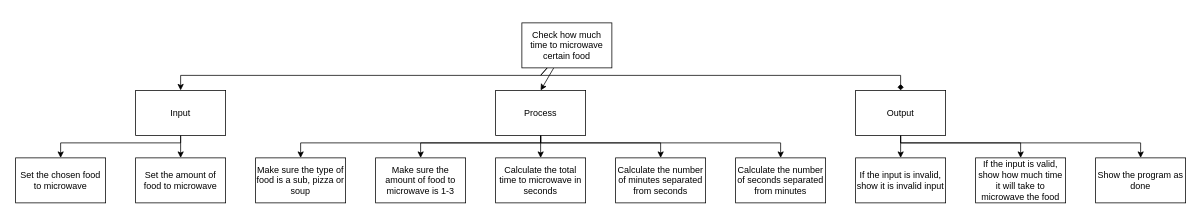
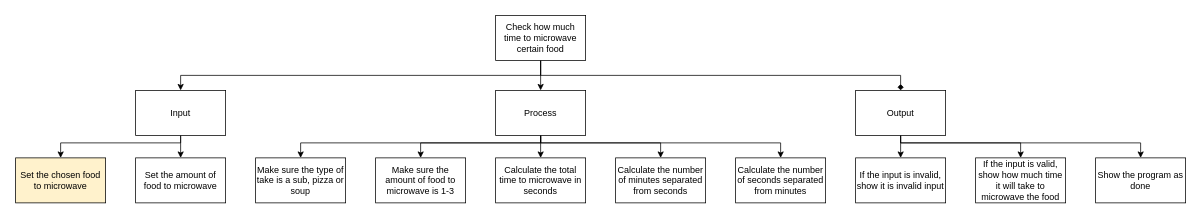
(567, 45) -> (540, 38)
(60, 180) -> (60, 180)
(300, 180) -> (300, 180)
